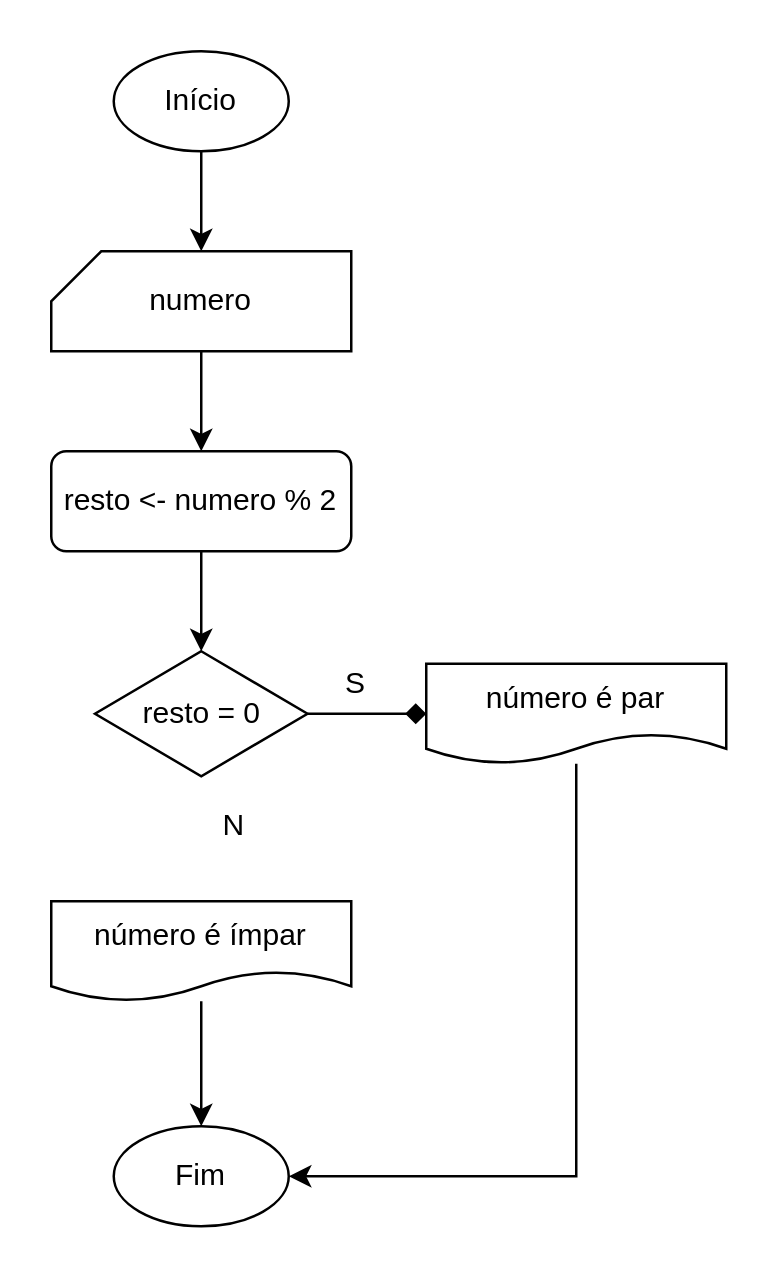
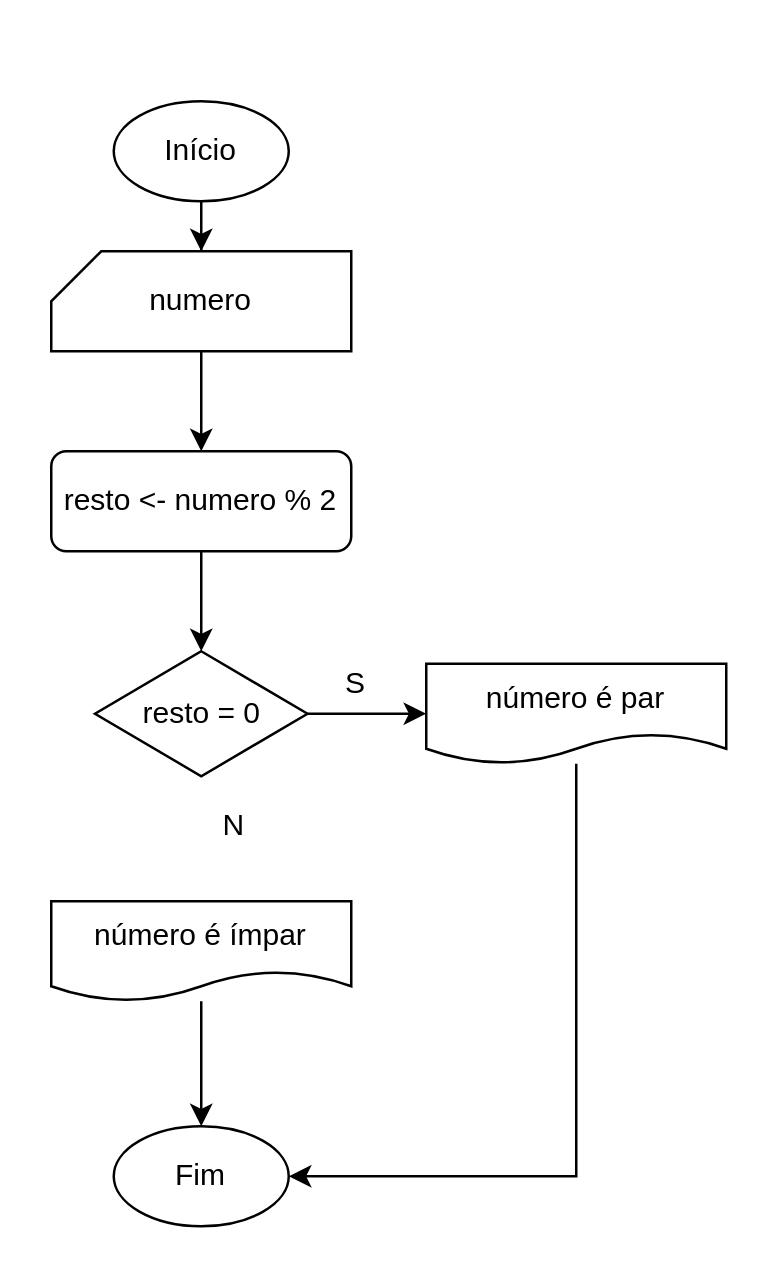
(201, 101) -> (201, 151)
(406, 714) -> (407, 714)
